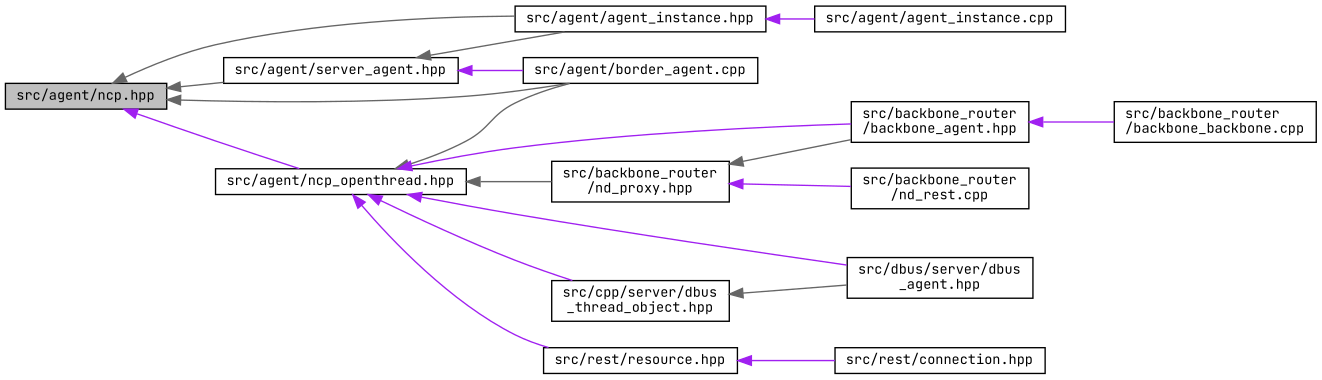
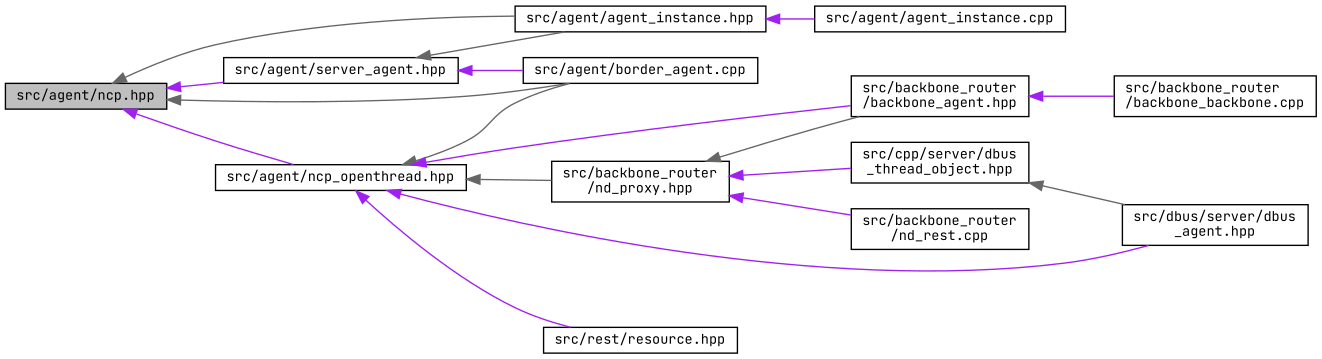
(202, 85) -> (202, 85)
(475, 244) -> (797, 172)
(940, 361) -> none
